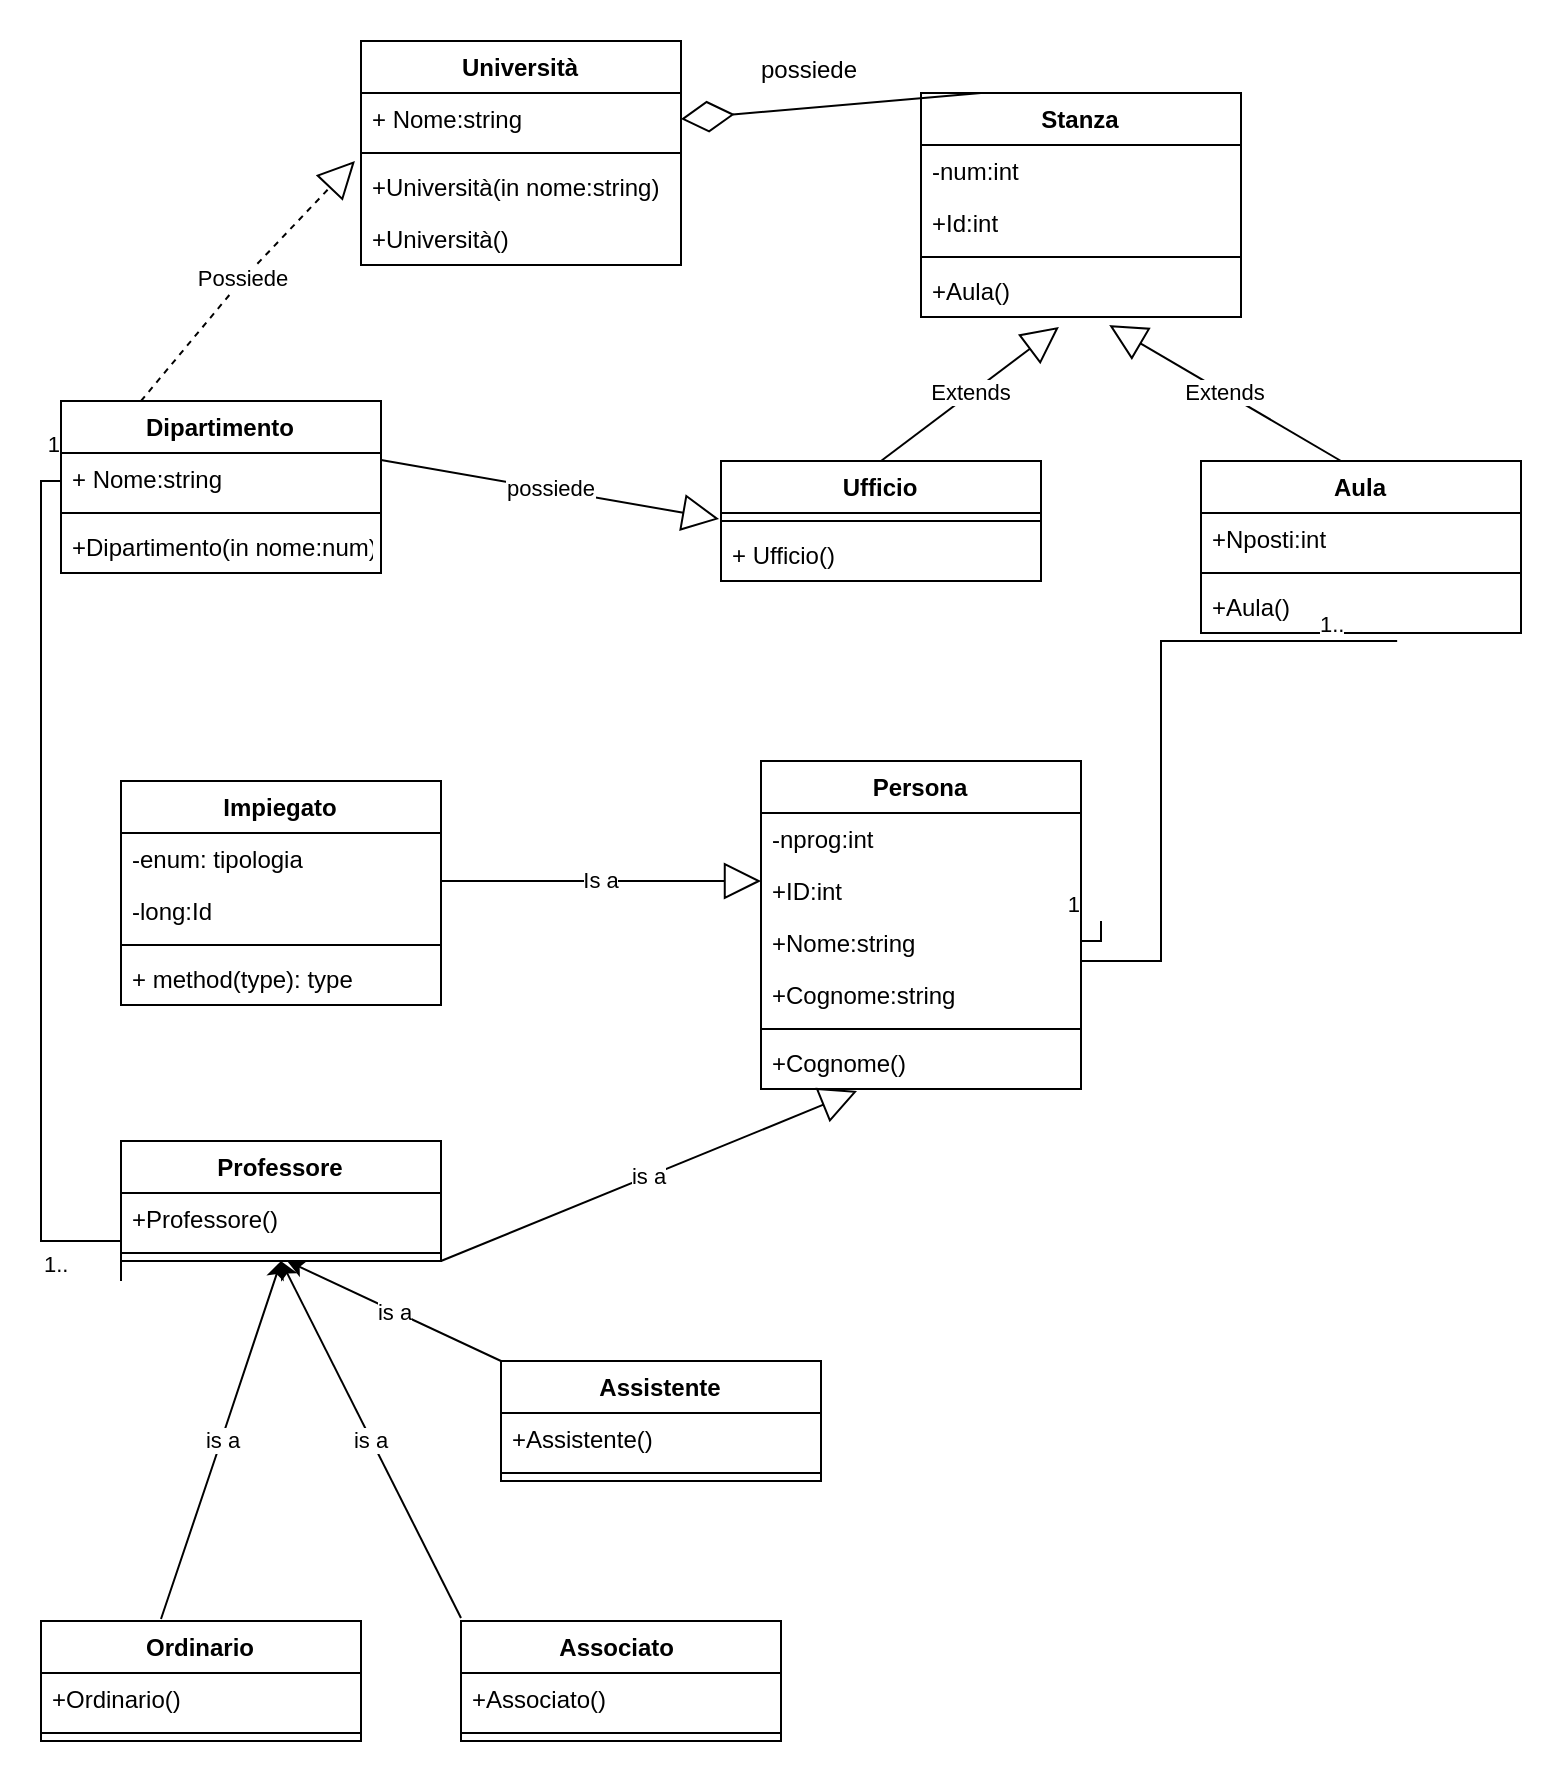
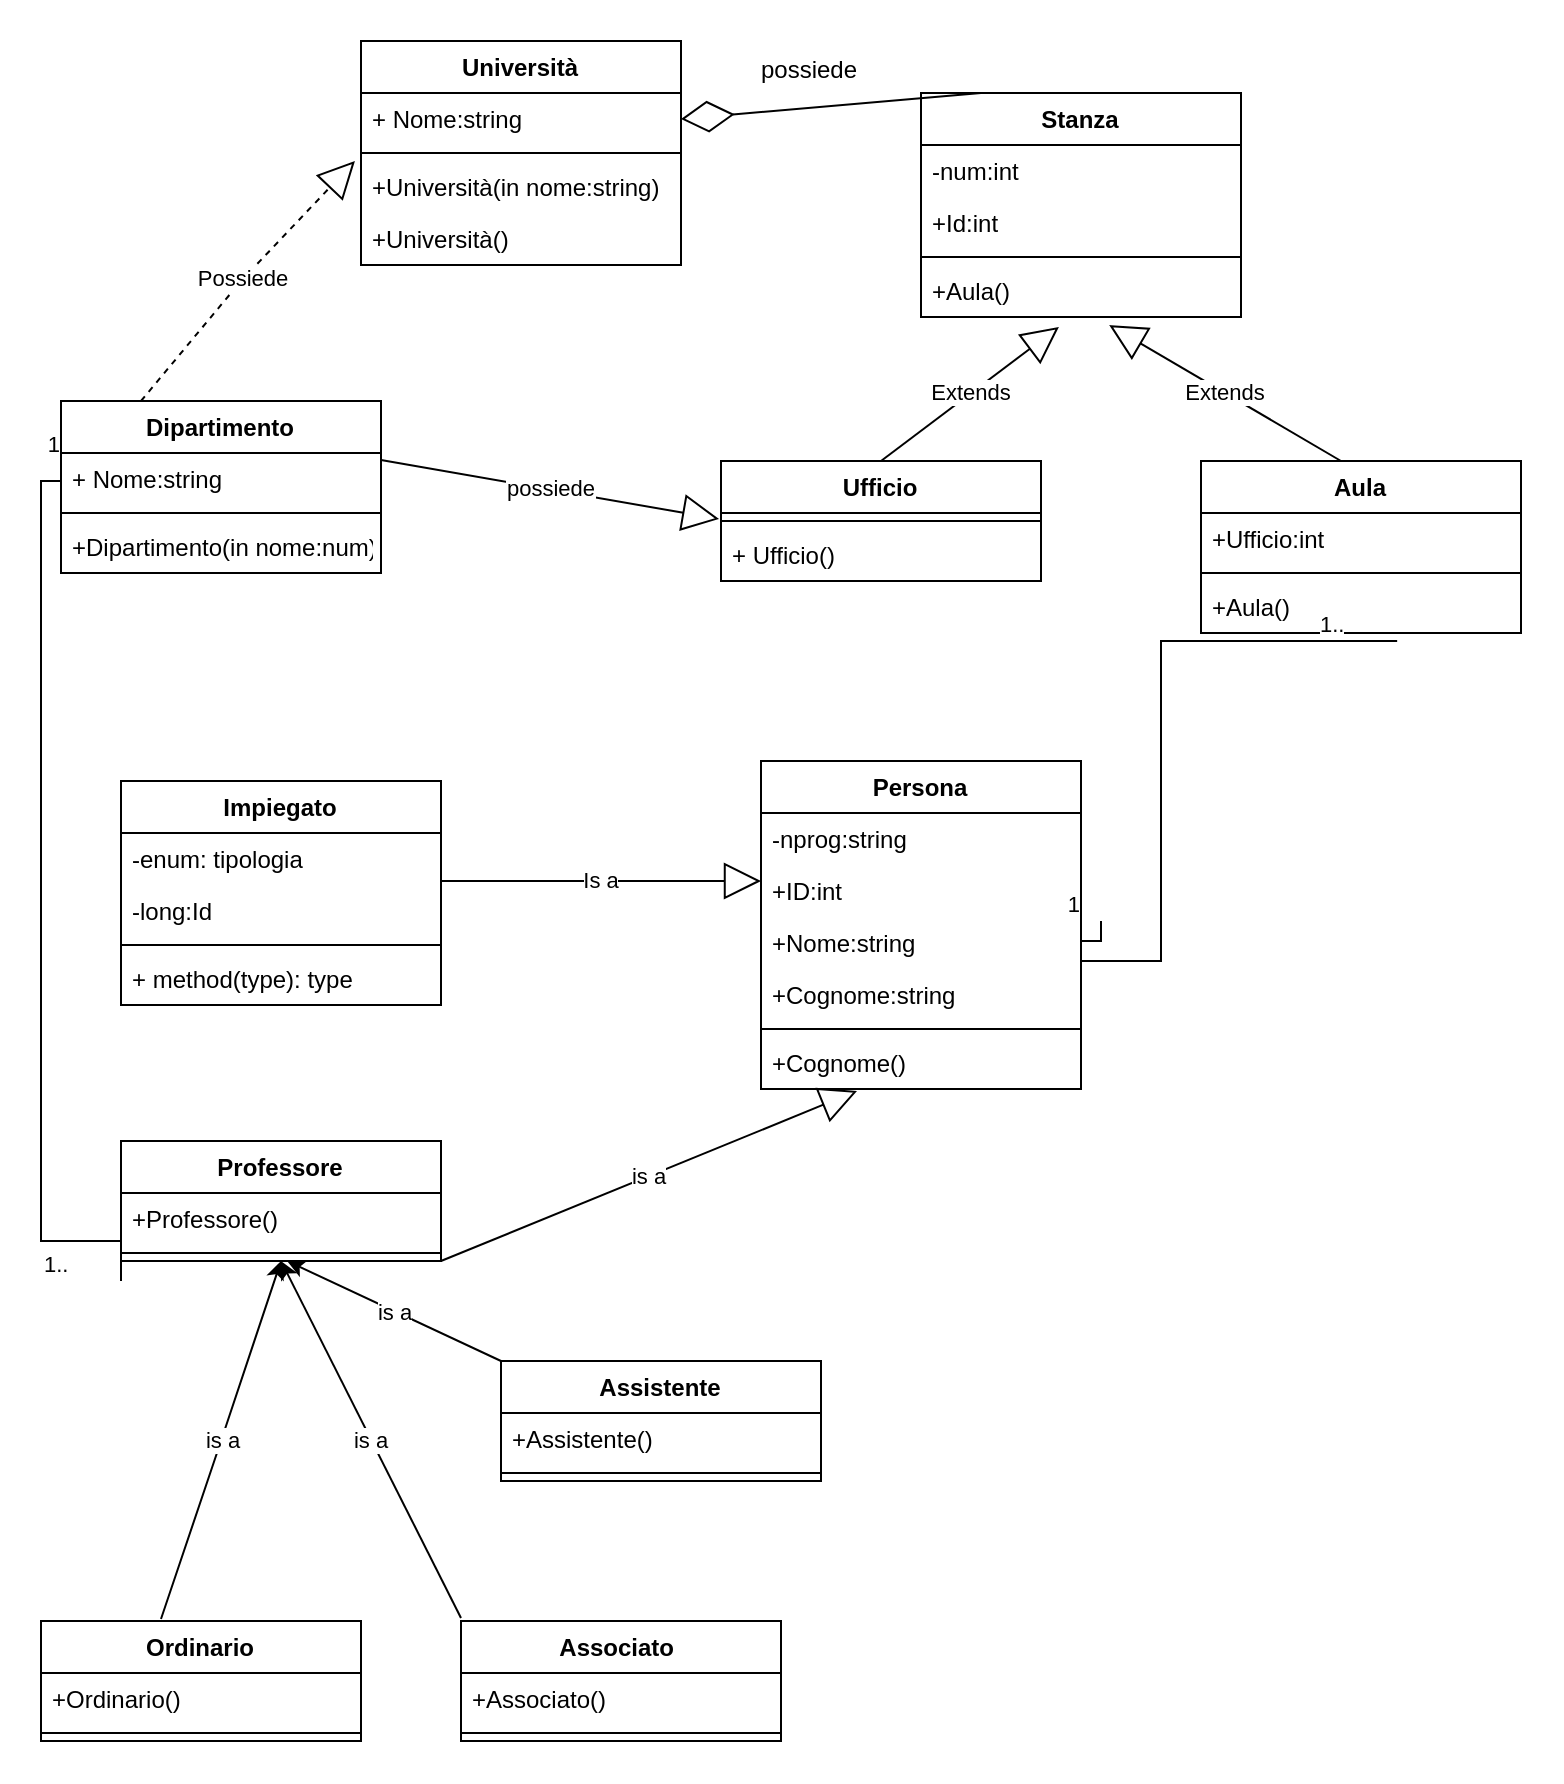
(1277, 540) -> (1280, 540)
(833, 840) -> (853, 840)
